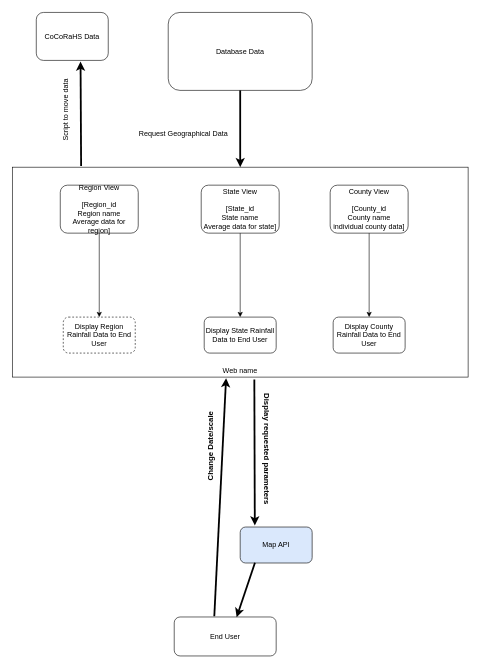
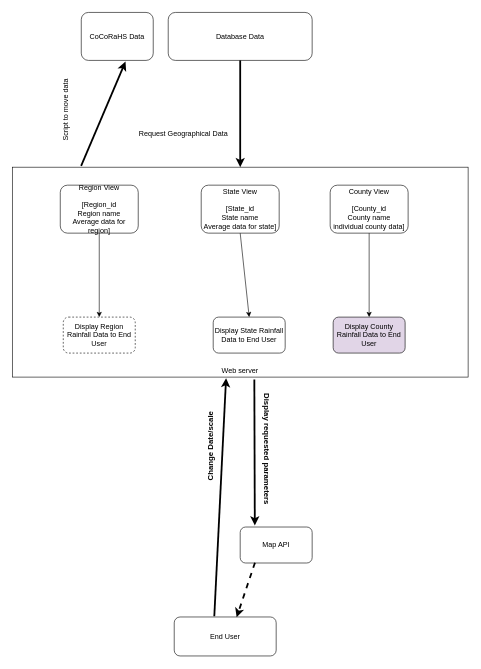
(72, 36) -> (117, 36)
(240, 51) -> (240, 36)
(240, 335) -> (249, 335)
(369, 335) -> (369, 335)
(240, 371) -> (240, 371)
(276, 545) -> (276, 545)
(247, 588) -> (247, 588)
